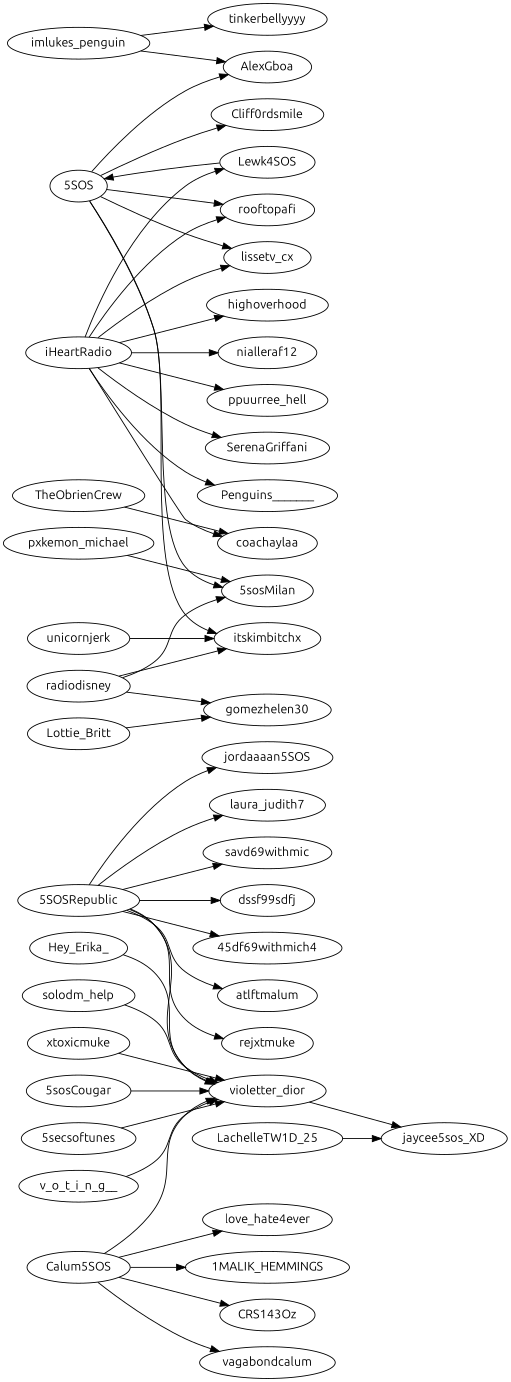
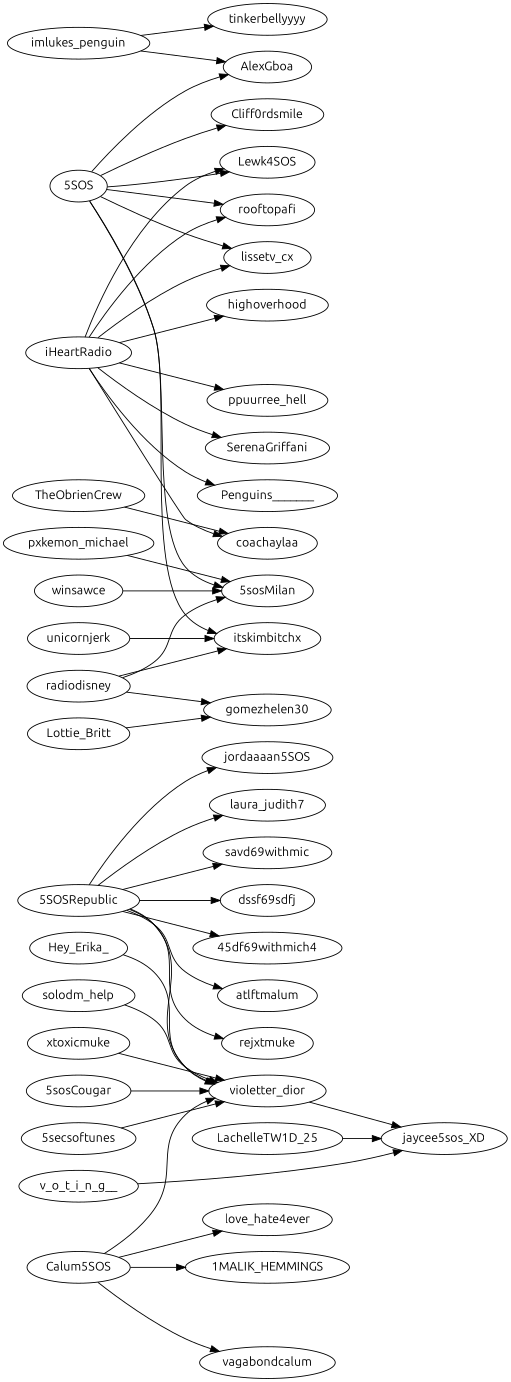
(166, 169) -> (164, 181)
(267, 353) -> none
none -> (79, 591)
(267, 900) -> (267, 900)
(162, 1153) -> (266, 1174)
(267, 1315) -> none
